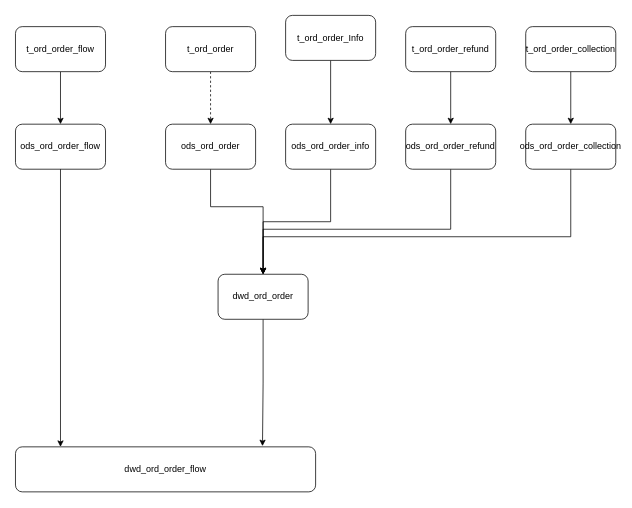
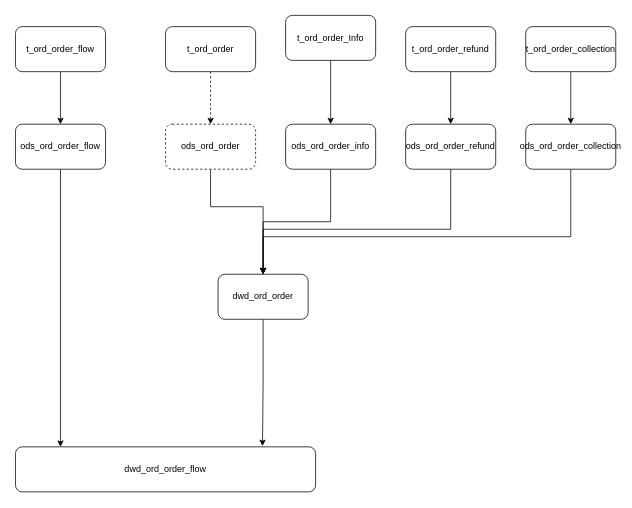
(210, 147) -> (210, 147)
